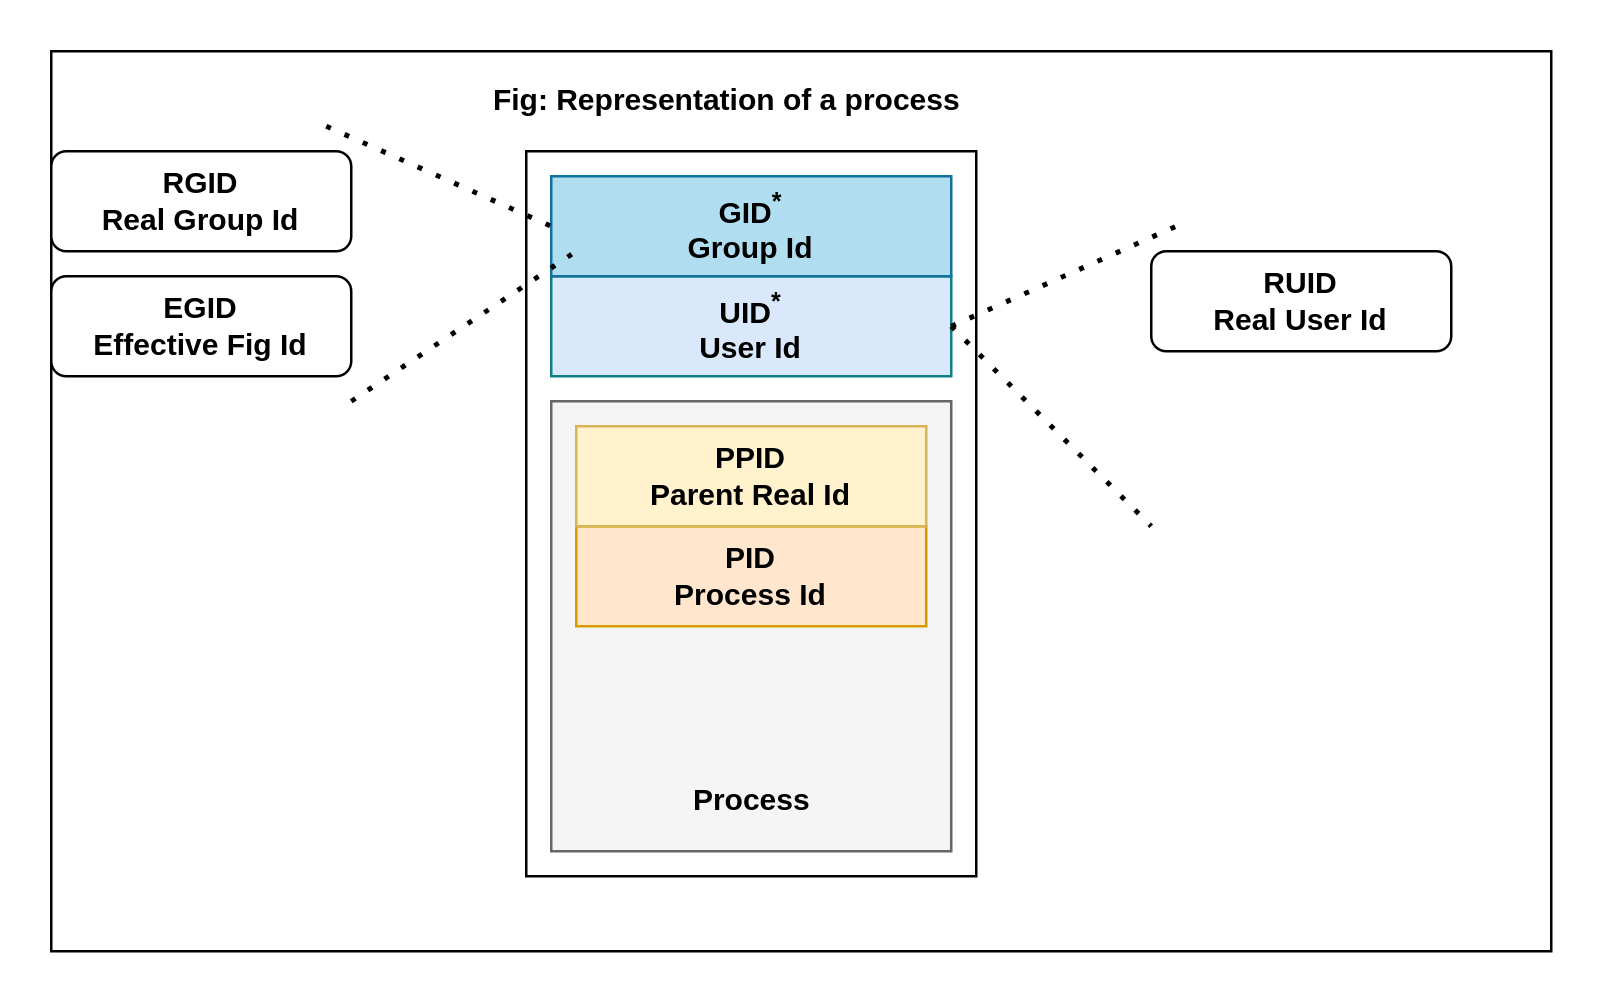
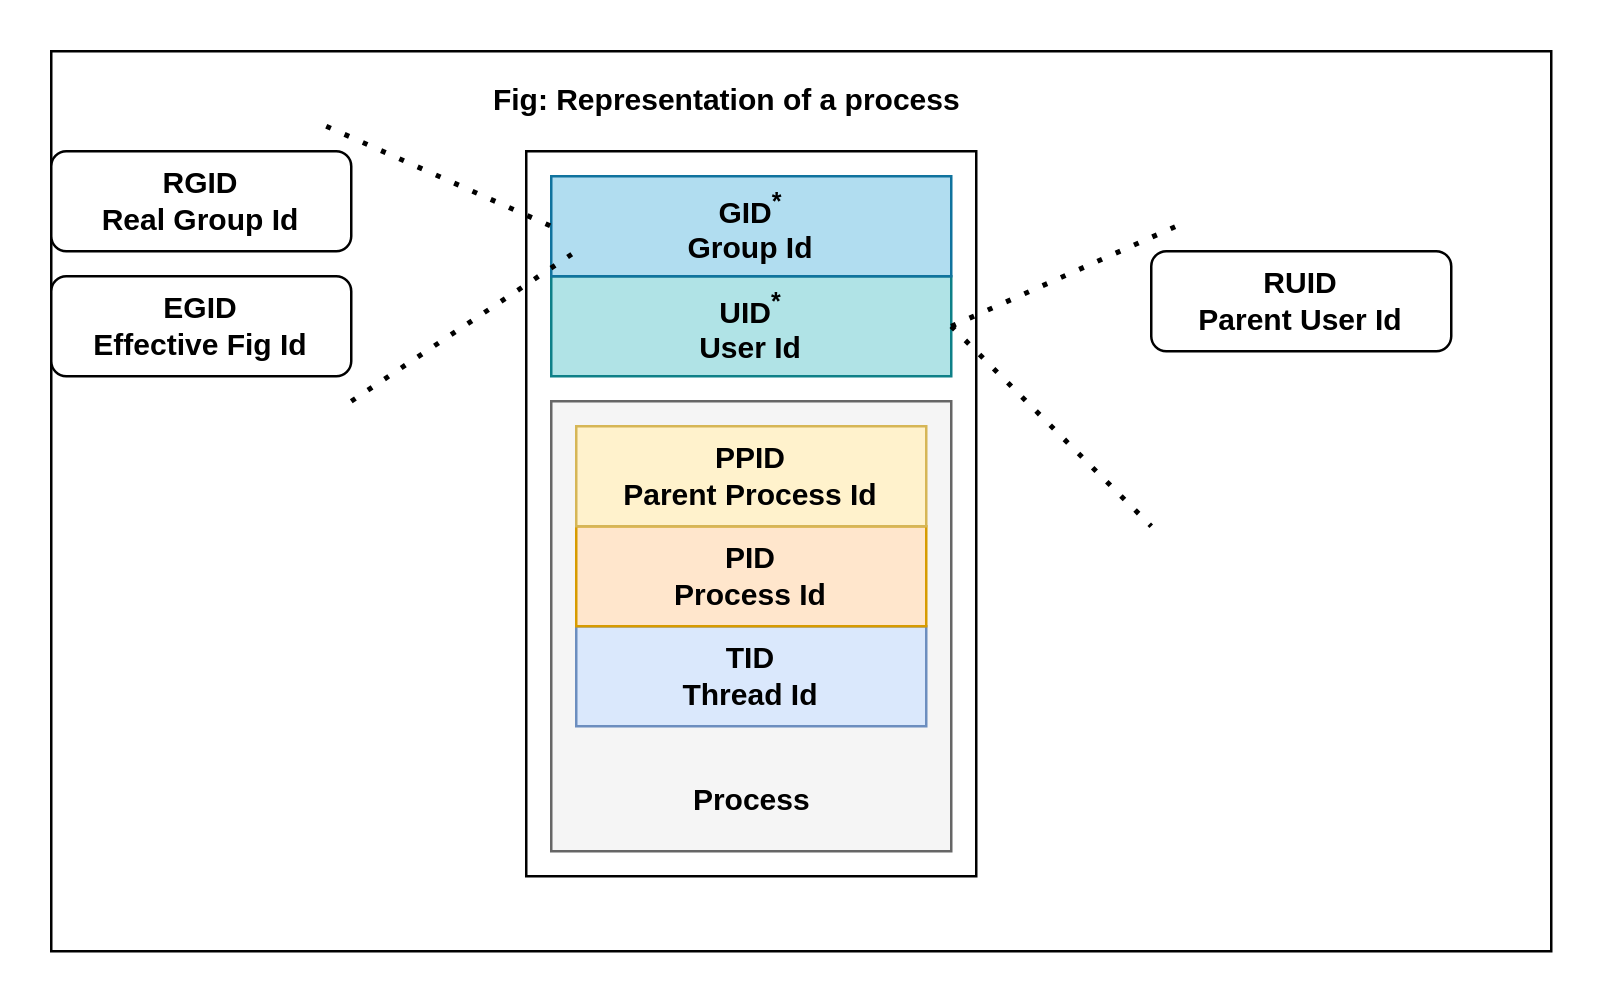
(1301, 301) -> (1301, 301)
(751, 326) -> (751, 326)
(751, 476) -> (751, 476)
none -> (751, 676)
